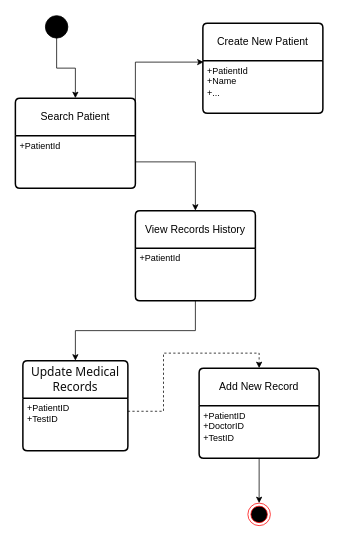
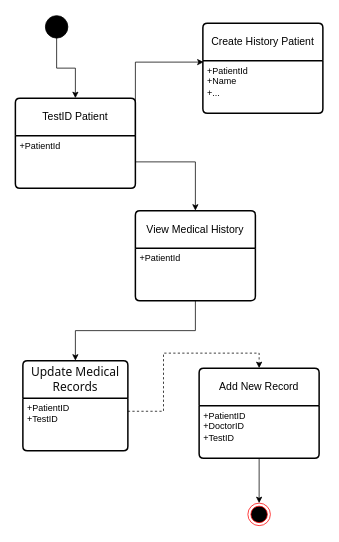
(263, 42) -> (263, 42)
(75, 117) -> (75, 117)
(195, 229) -> (195, 229)
